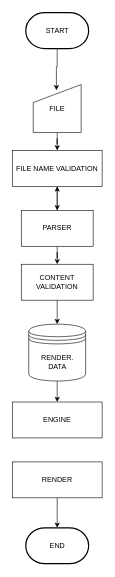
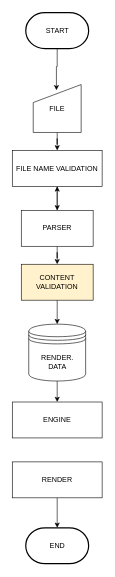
(57, 282) -> (57, 282)
